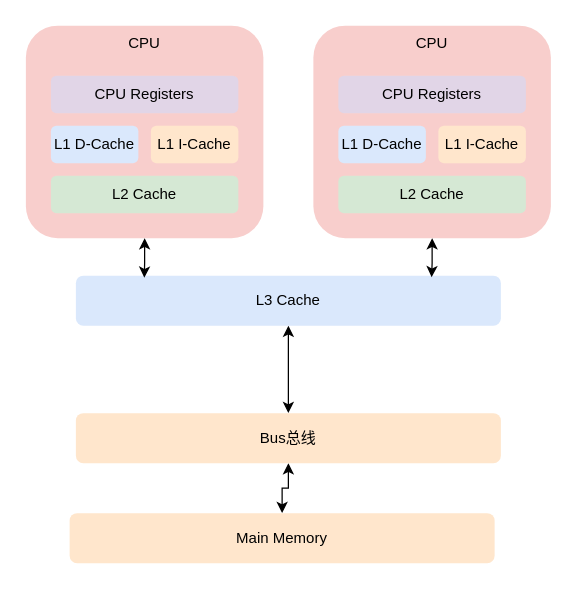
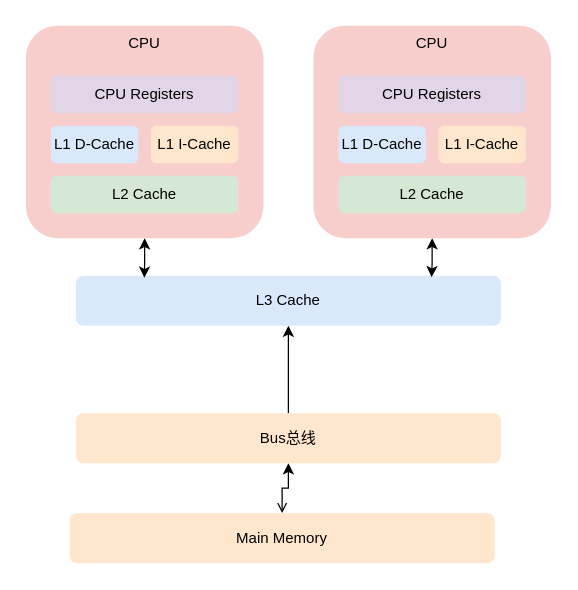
(288, 403) -> (288, 407)
(282, 503) -> (282, 505)
